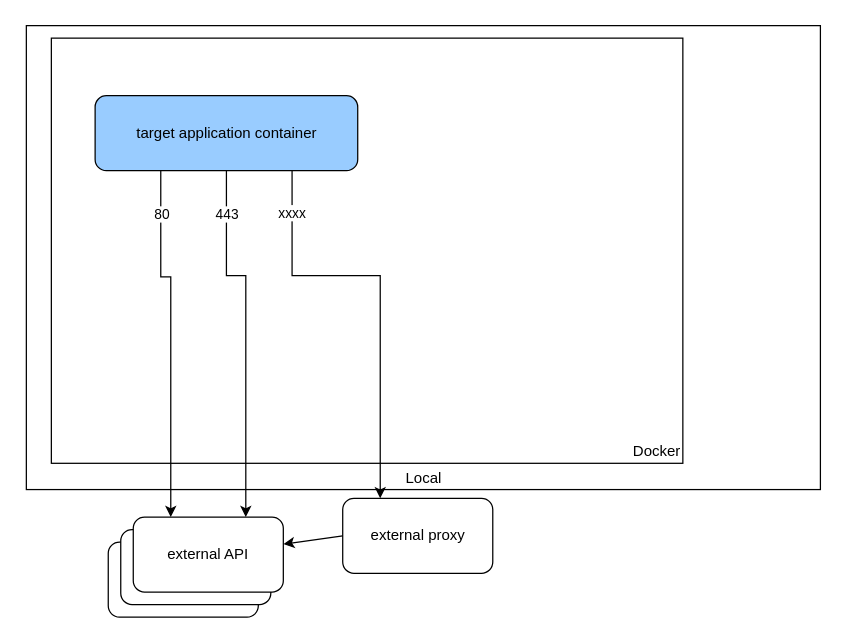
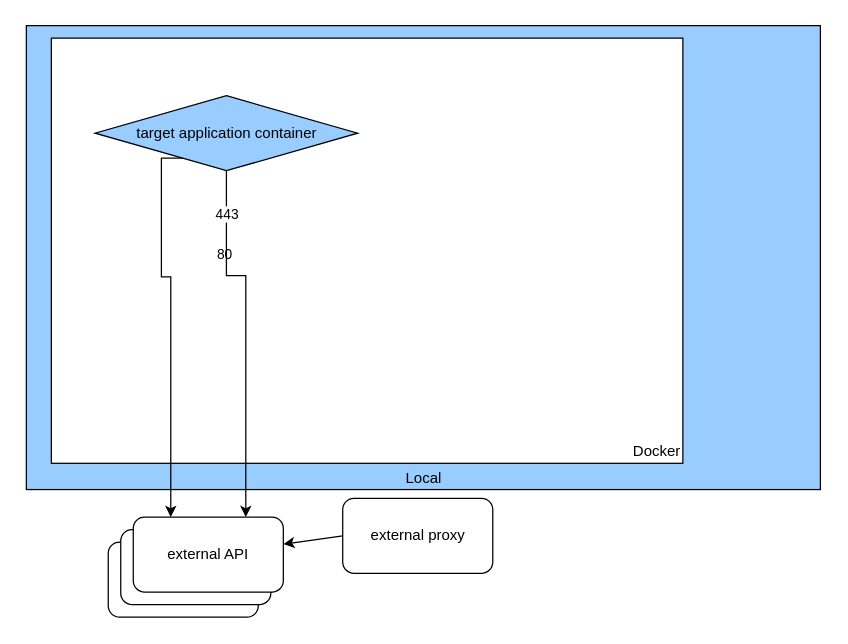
(226, 133) -> (226, 133)
(380, 286) -> none
(424, 477) -> (424, 477)
